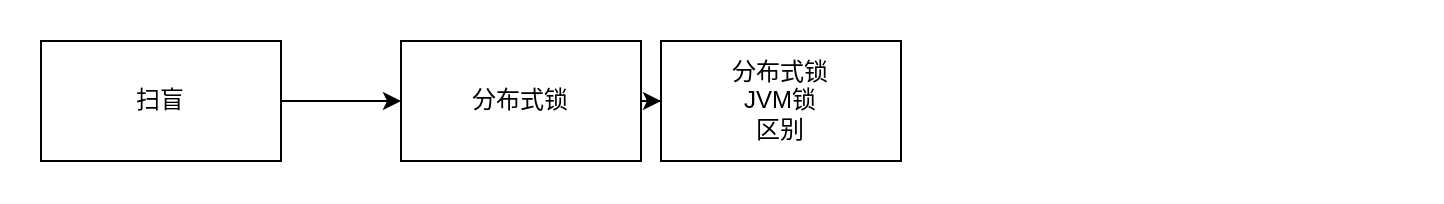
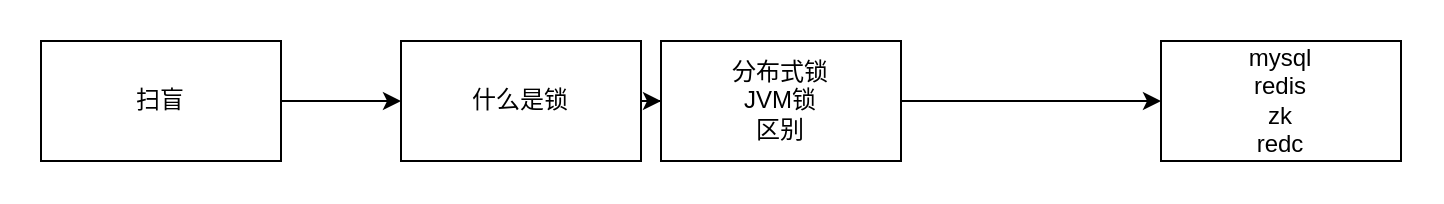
(521, 101) -> (521, 101)
none -> (1024, 101)
none -> (1281, 101)
